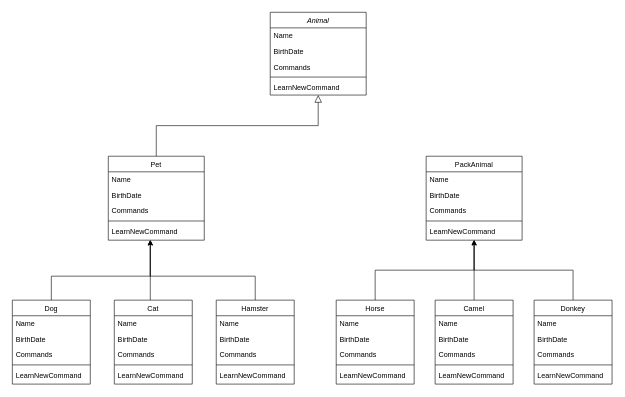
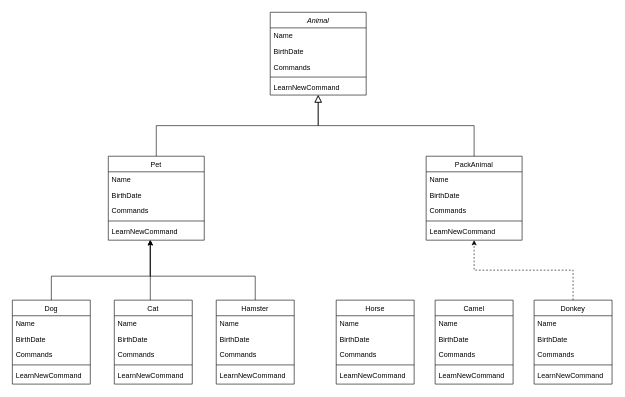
none -> (412, 126)
(408, 270) -> none
(539, 270) -> (539, 270)
(474, 286) -> none
